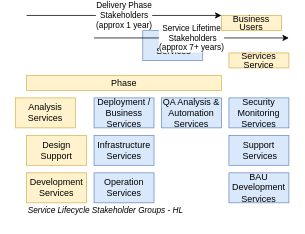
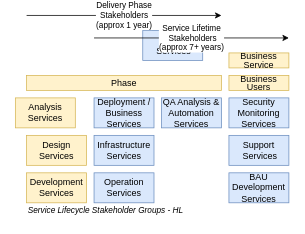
(252, 23) -> (259, 83)
(259, 60) -> (259, 60)
(57, 150) -> (57, 150)
